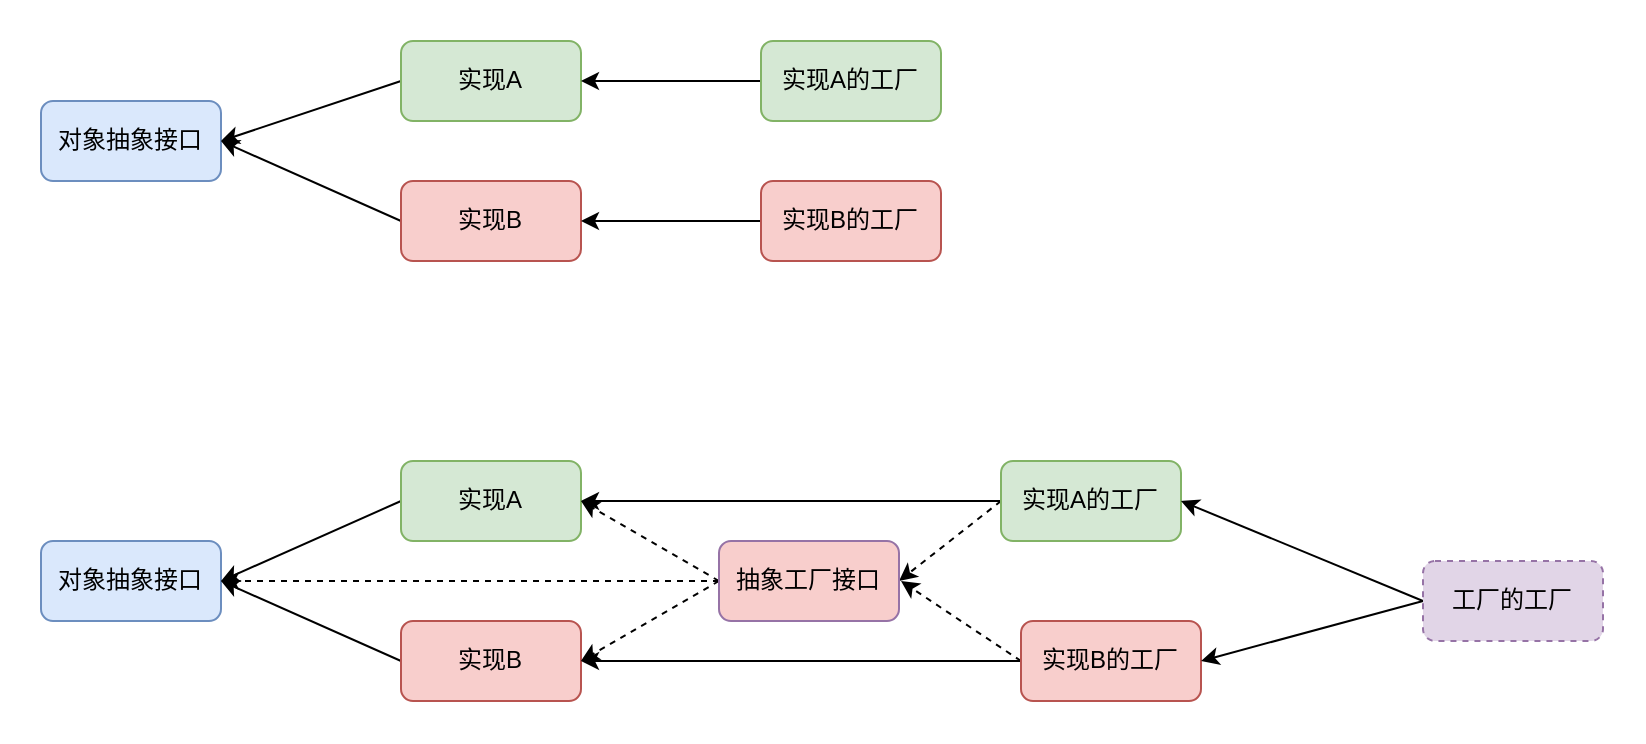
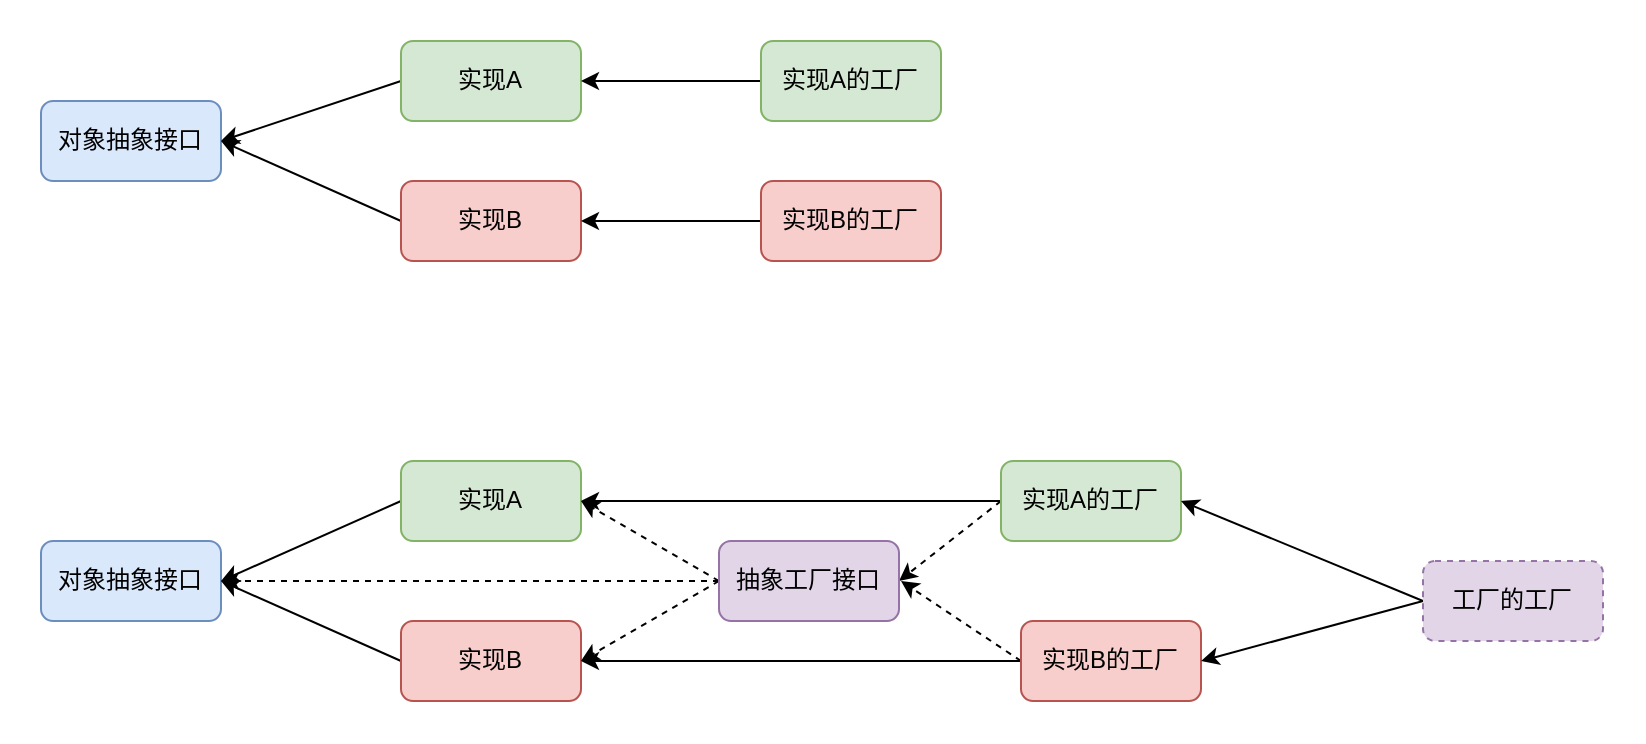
(809, 581) -> (809, 581)
